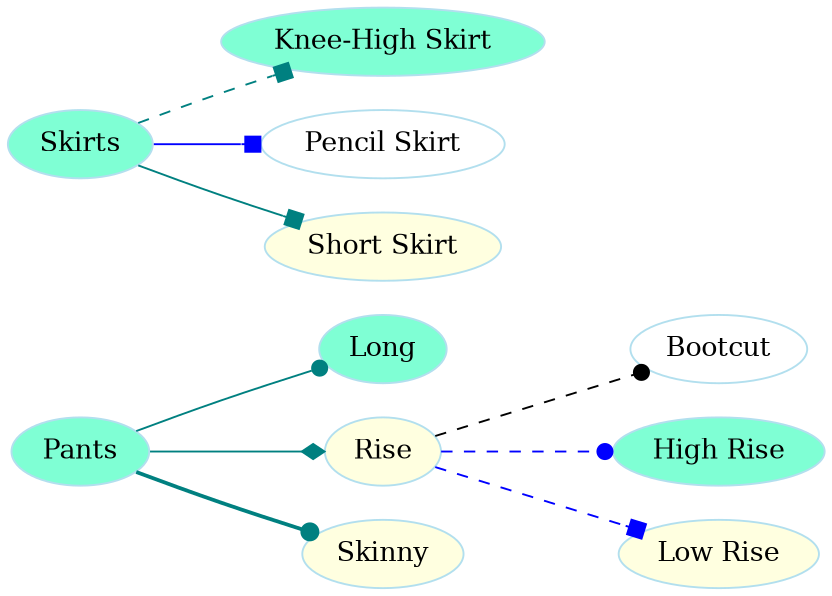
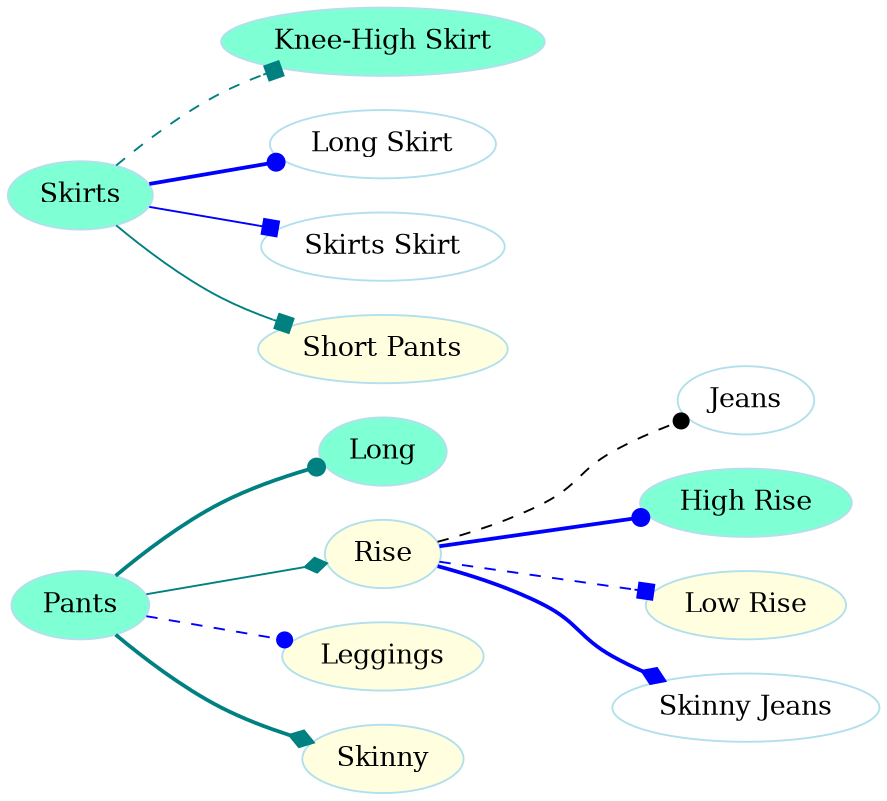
none -> (383, 144)
(383, 144) -> (383, 247)
(383, 247) -> (383, 349)
(719, 349) -> (746, 400)
(224, 400) -> (206, 511)
(519, 452) -> (536, 532)
(219, 502) -> (198, 694)
none -> (383, 656)
none -> (746, 708)
